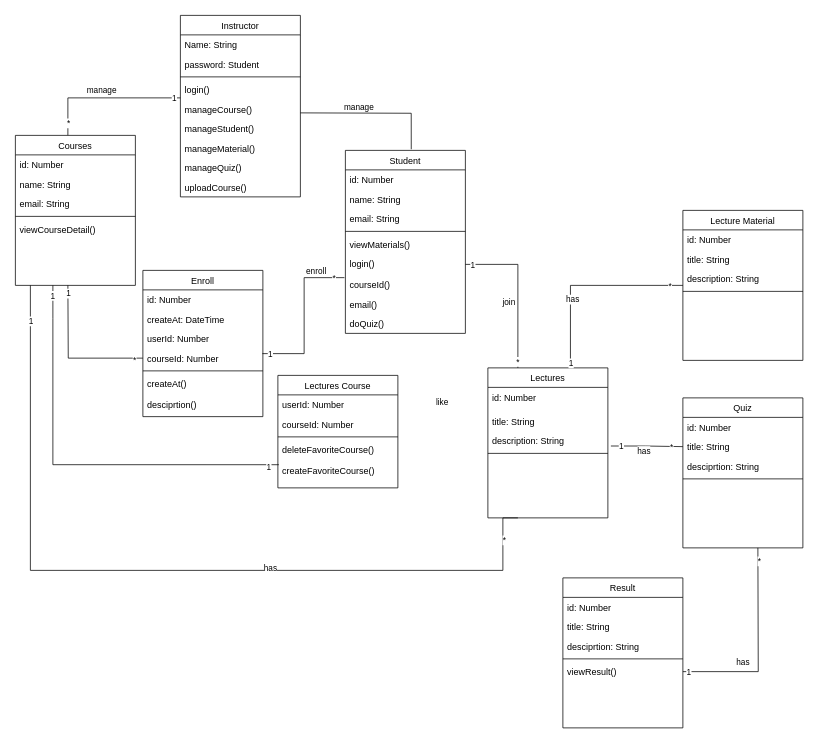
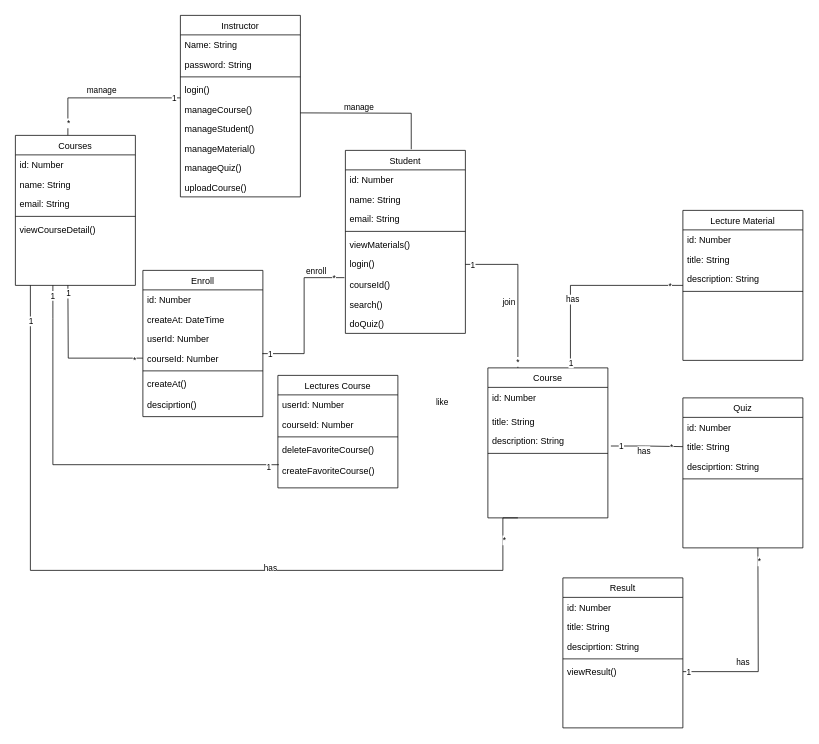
(225, 65) -> (221, 65)
(365, 305) -> (370, 305)
(548, 378) -> (548, 378)
